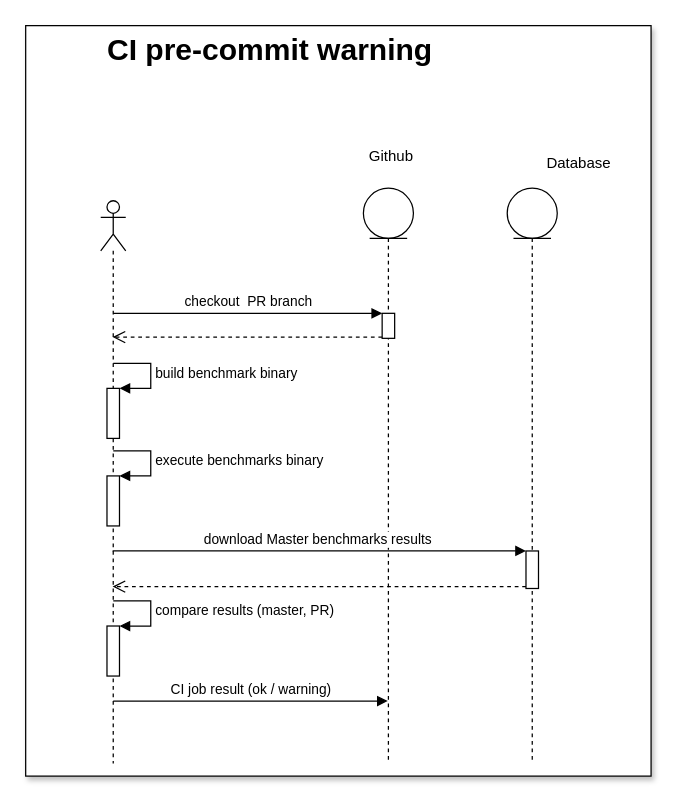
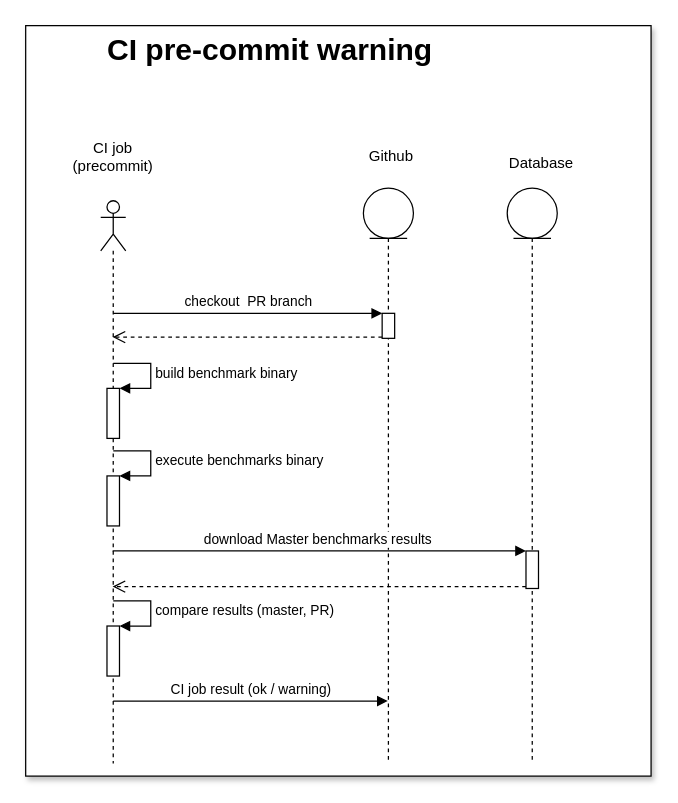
none -> (113, 157)
(579, 163) -> (541, 163)
